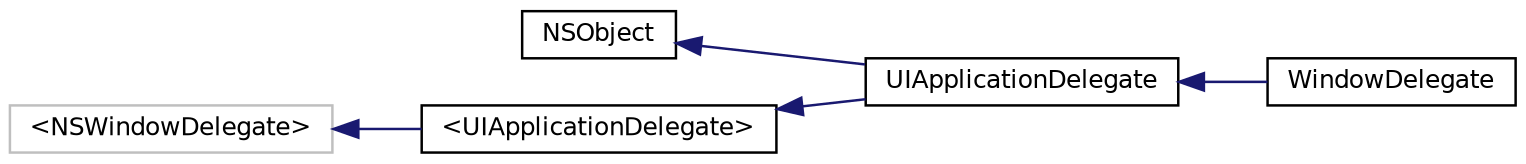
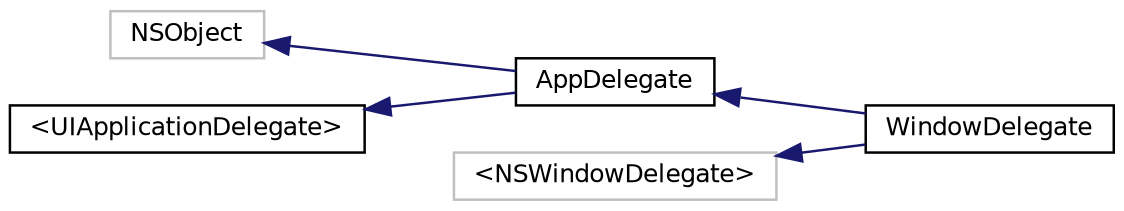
(599, 35) -> (187, 35)
(1022, 82) -> (615, 82)
(390, 129) -> (834, 149)
